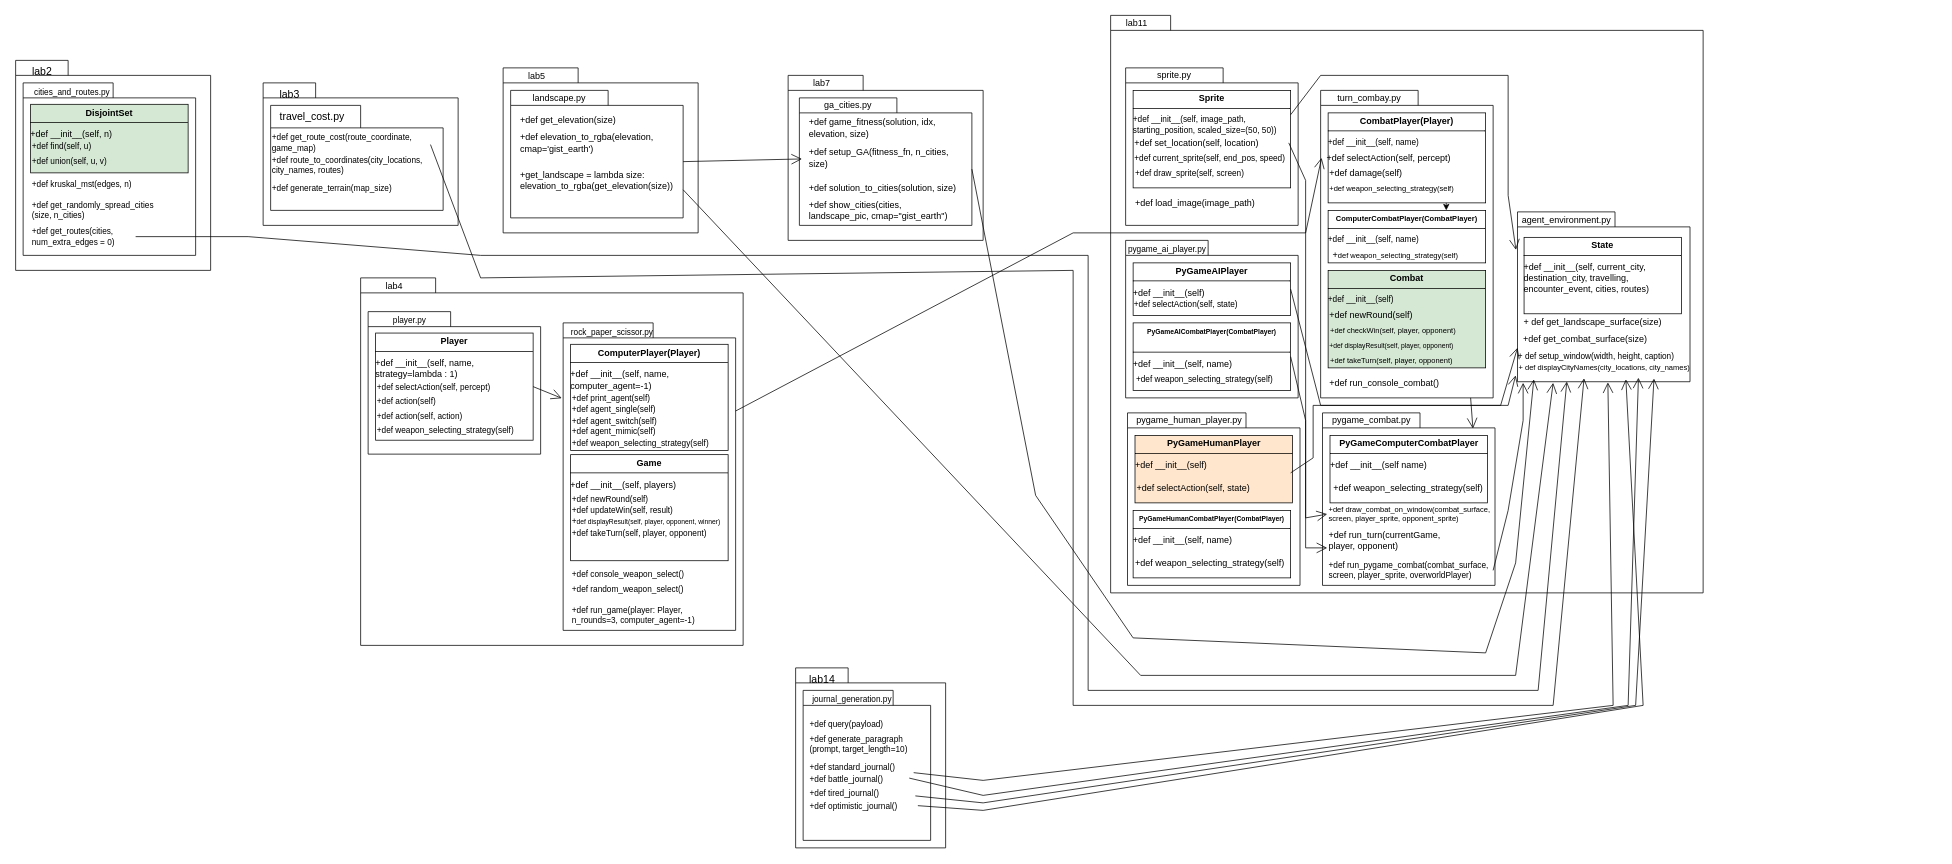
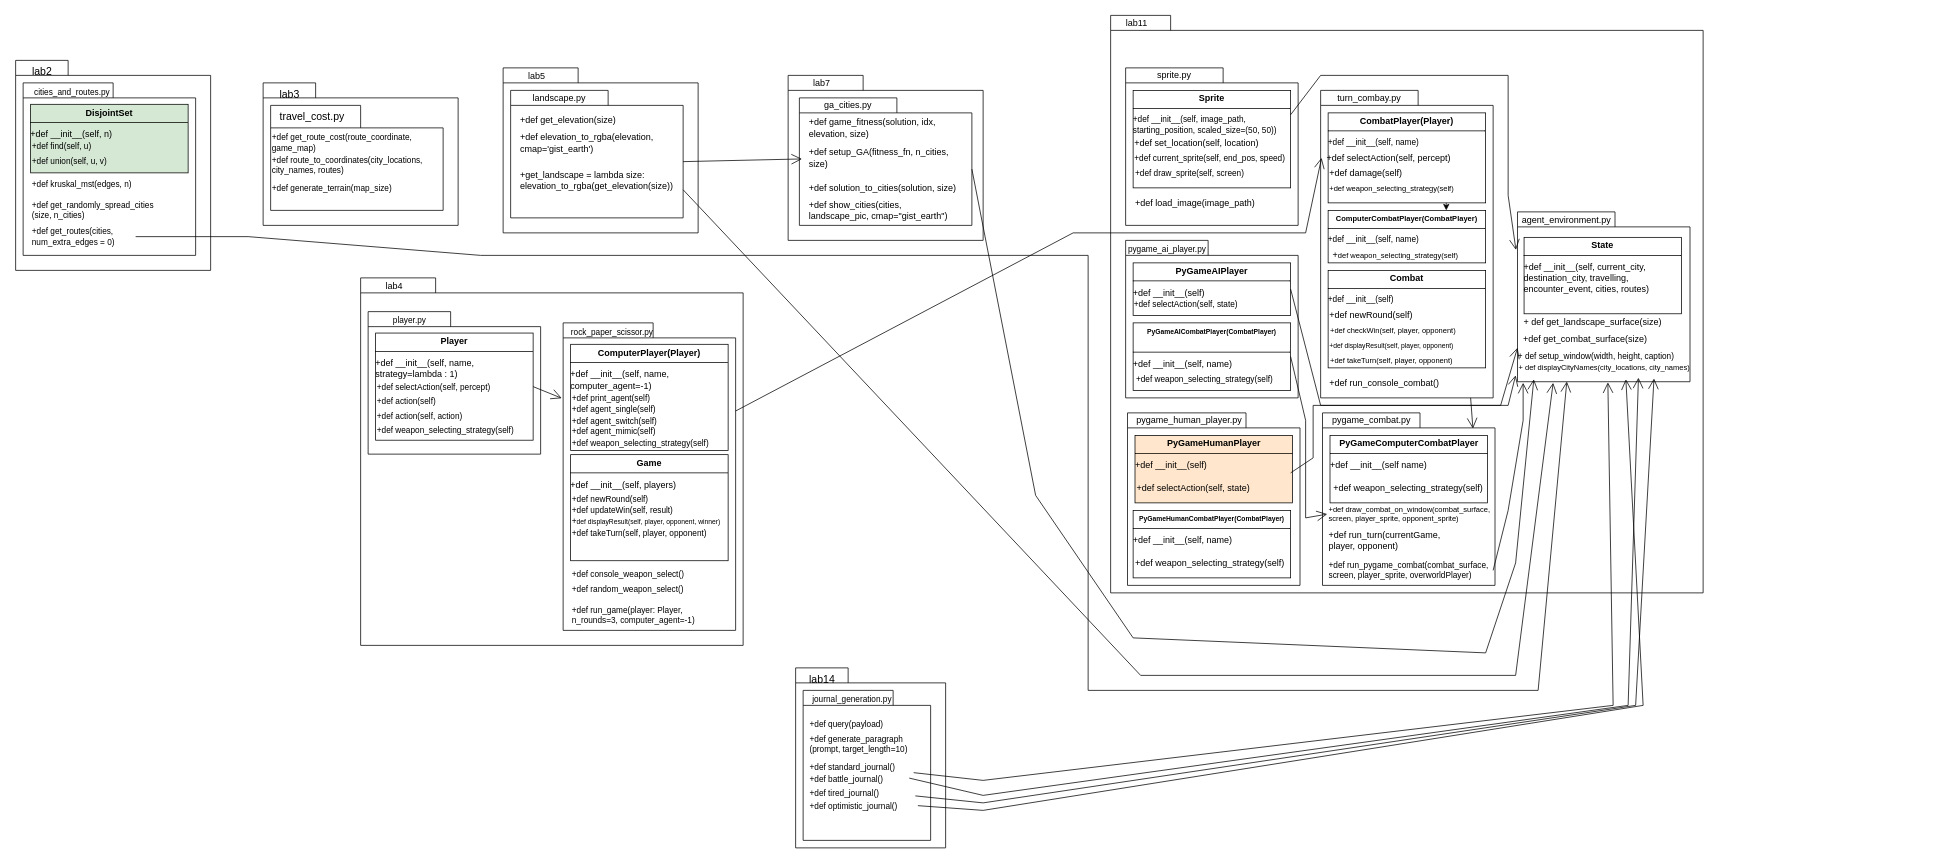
(1305, 288) -> none
(1407, 319) -> (1407, 319)
(1073, 523) -> none
